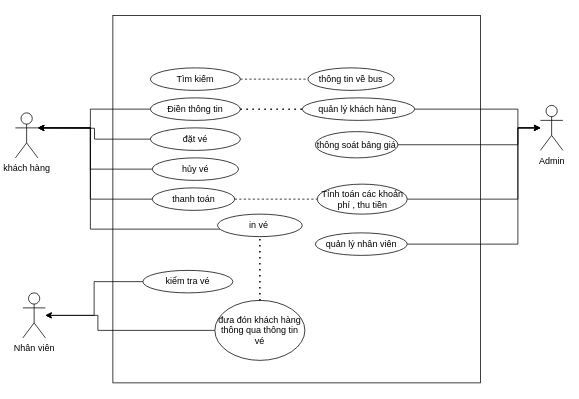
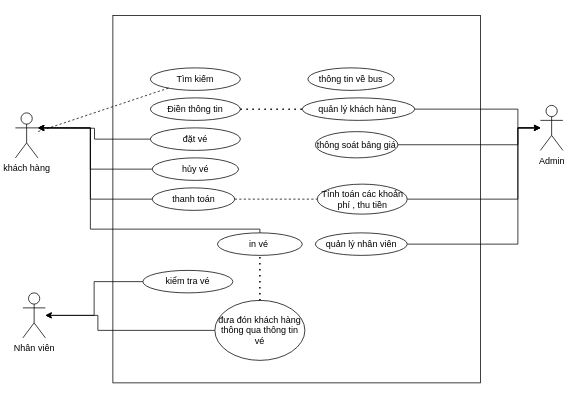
(274, 79) -> (140, 98)
(129, 109) -> none
(260, 225) -> (260, 244)
